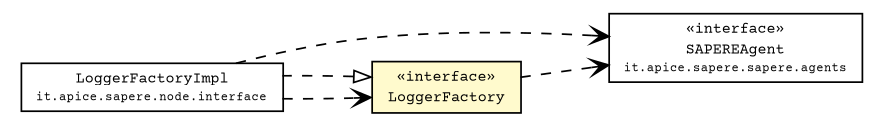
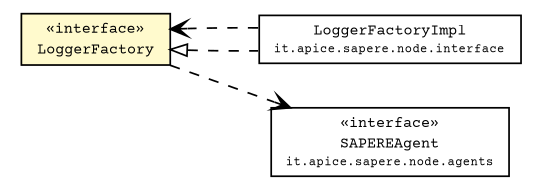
(413, 35) -> none
(736, 68) -> (390, 162)
